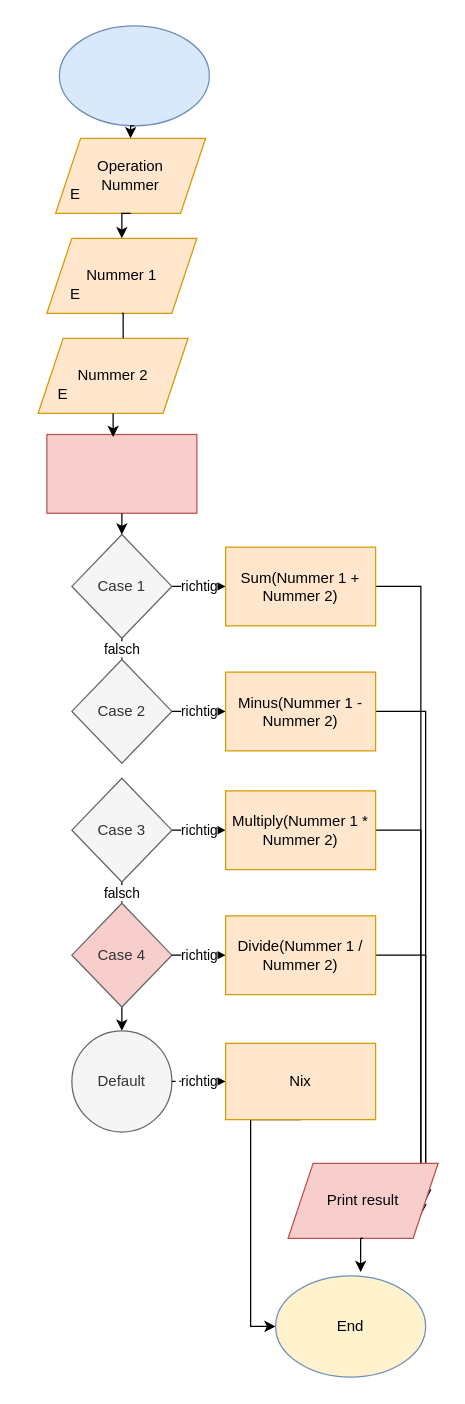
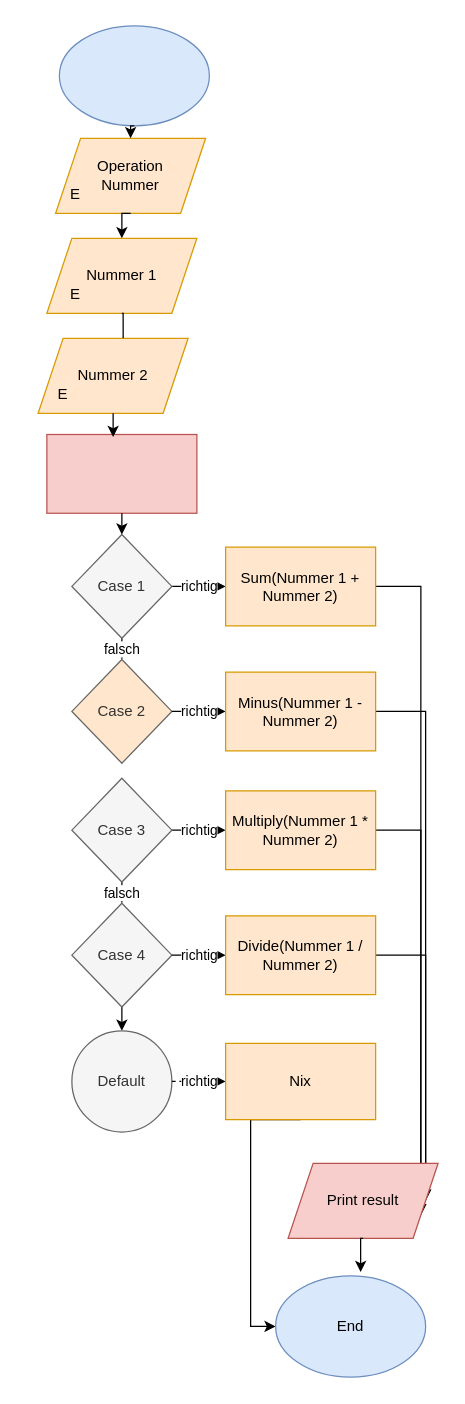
(122, 711) -> (122, 711)
(122, 955) -> (122, 955)
(351, 1326) -> (351, 1326)
